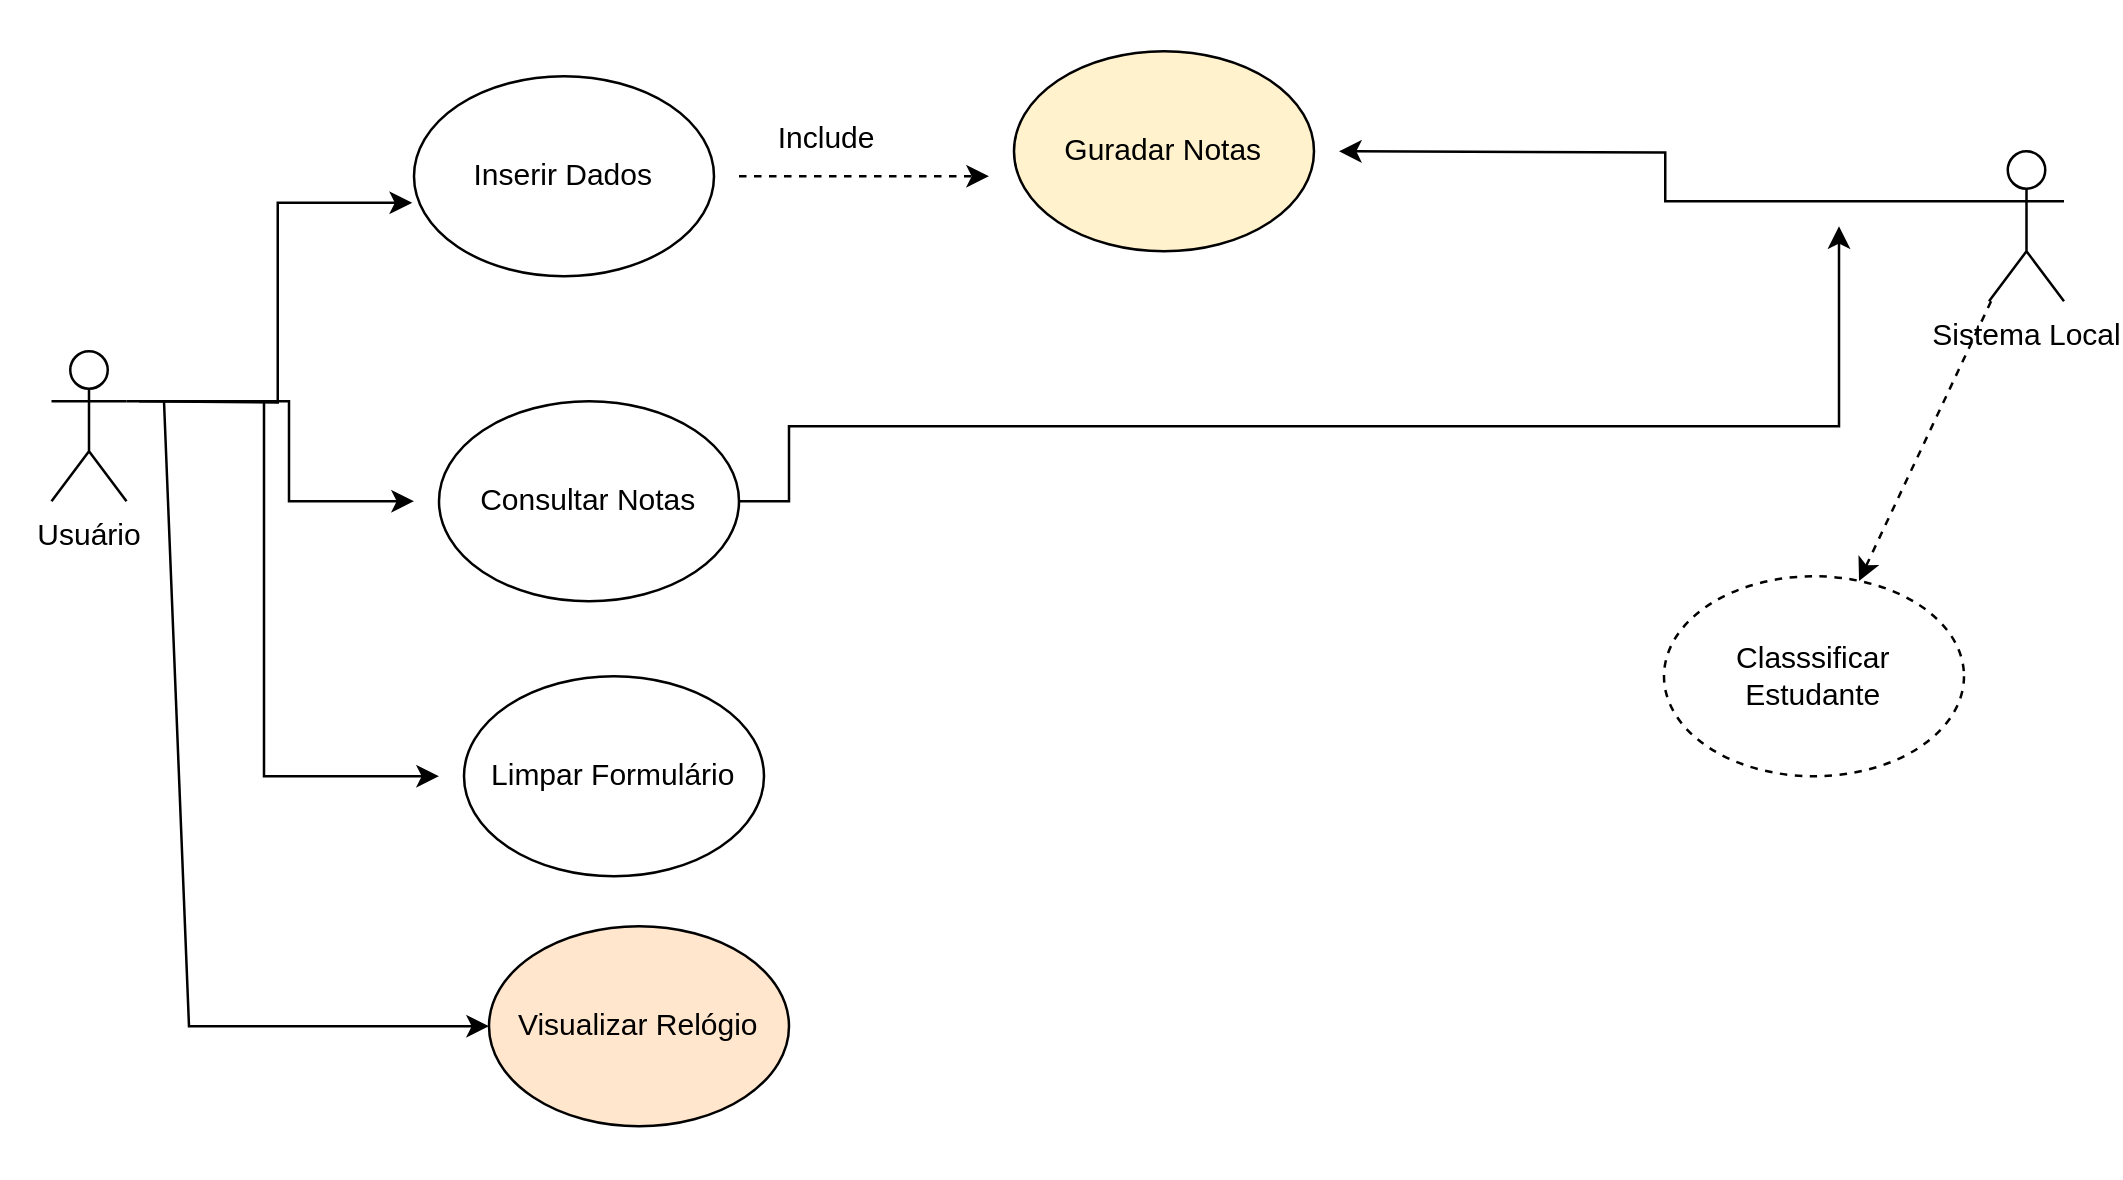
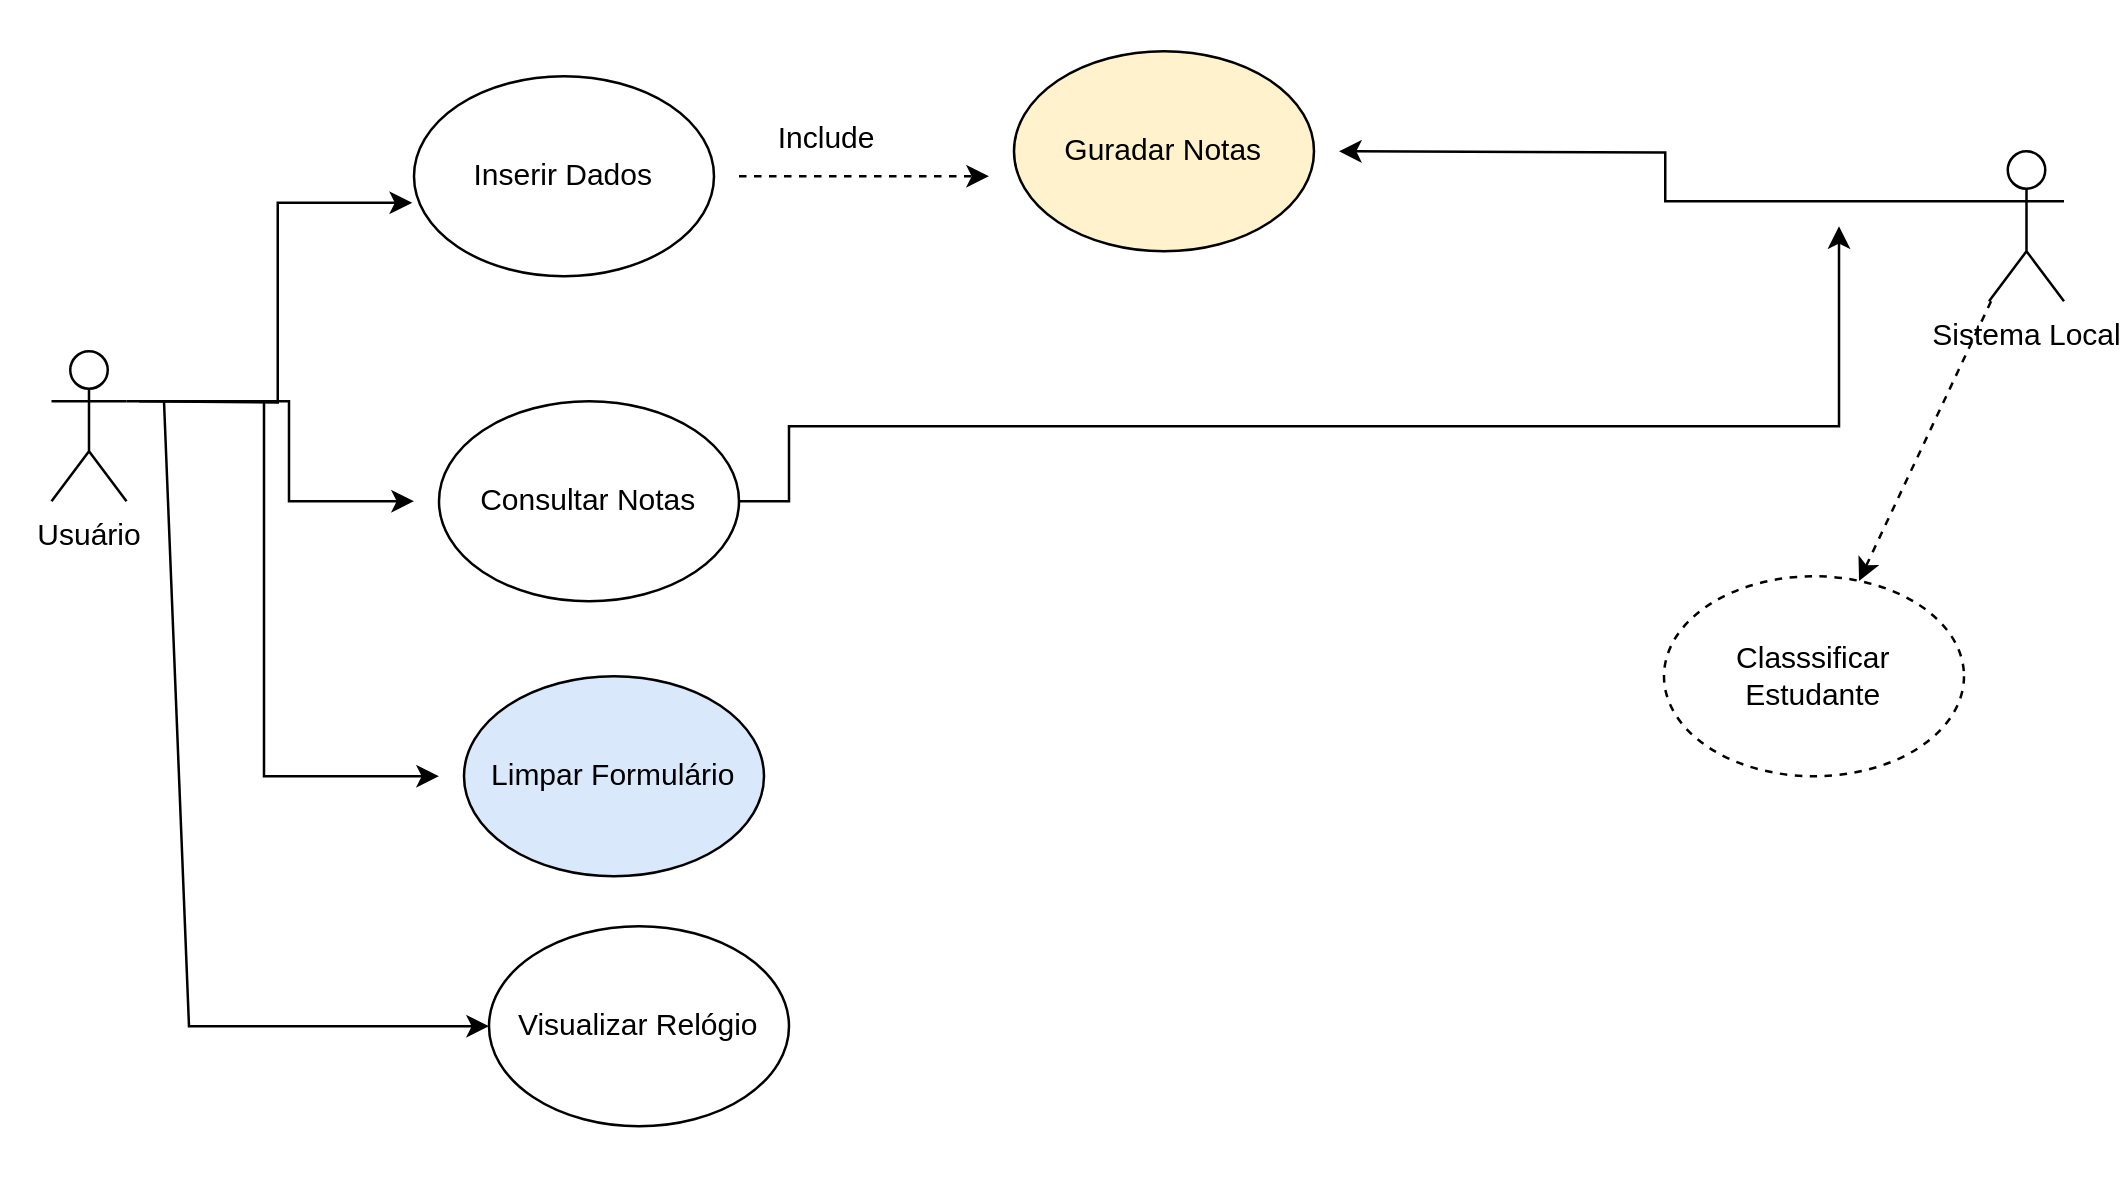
(614, 776) -> (614, 776)
(639, 1026) -> (639, 1026)
